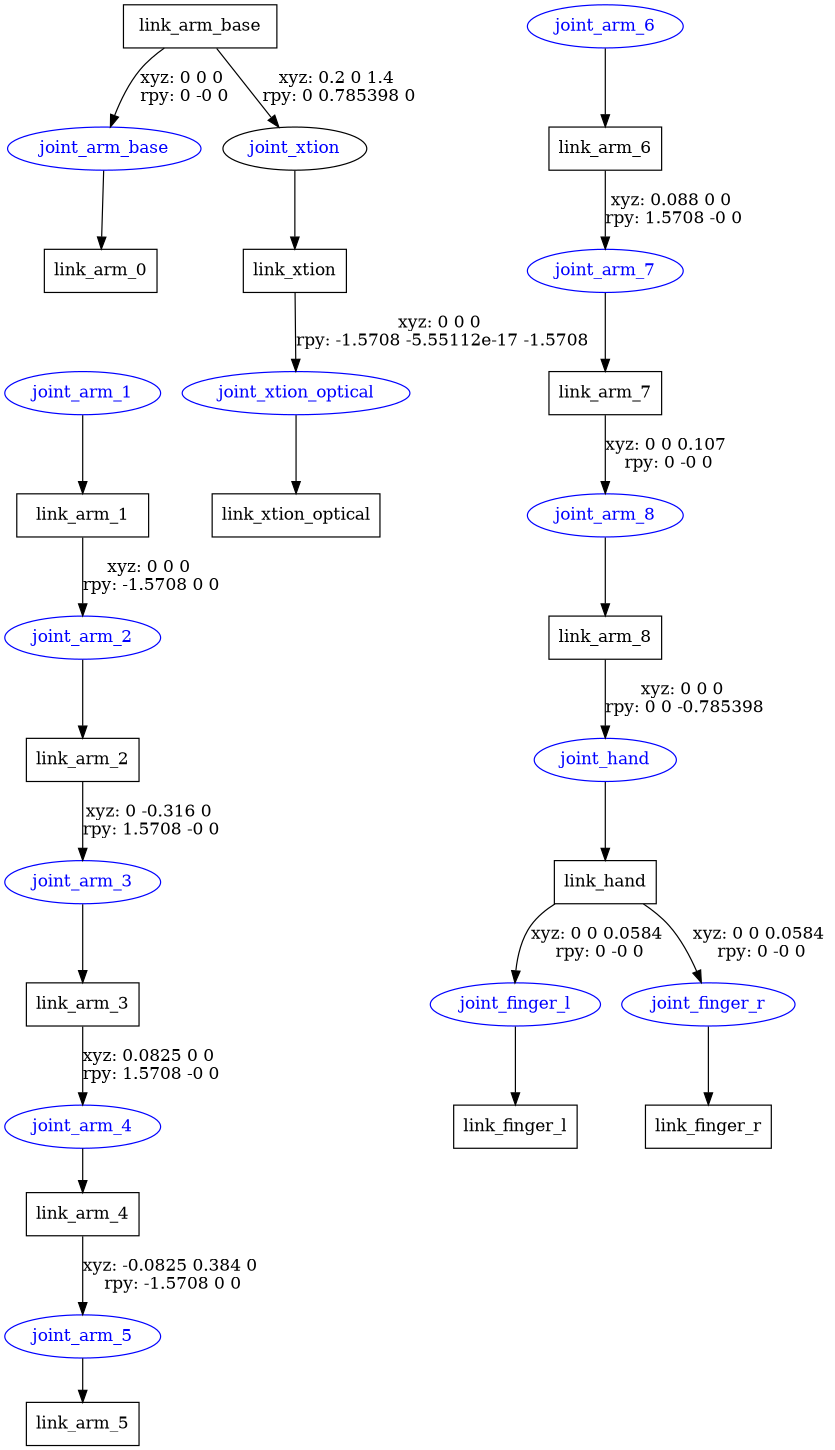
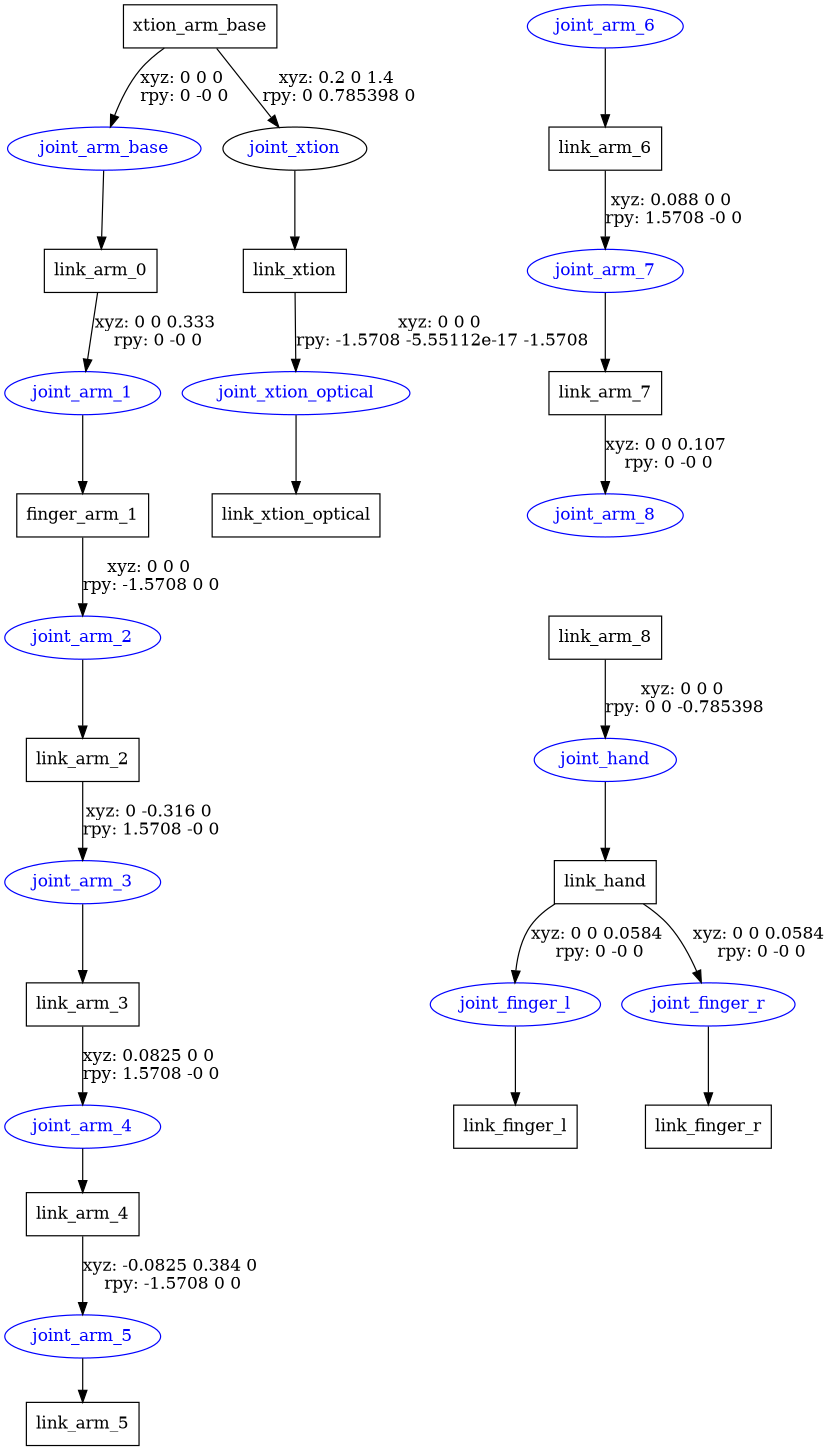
(200, 26) -> (200, 26)
none -> (93, 326)
(83, 515) -> (83, 515)
(605, 571) -> none
